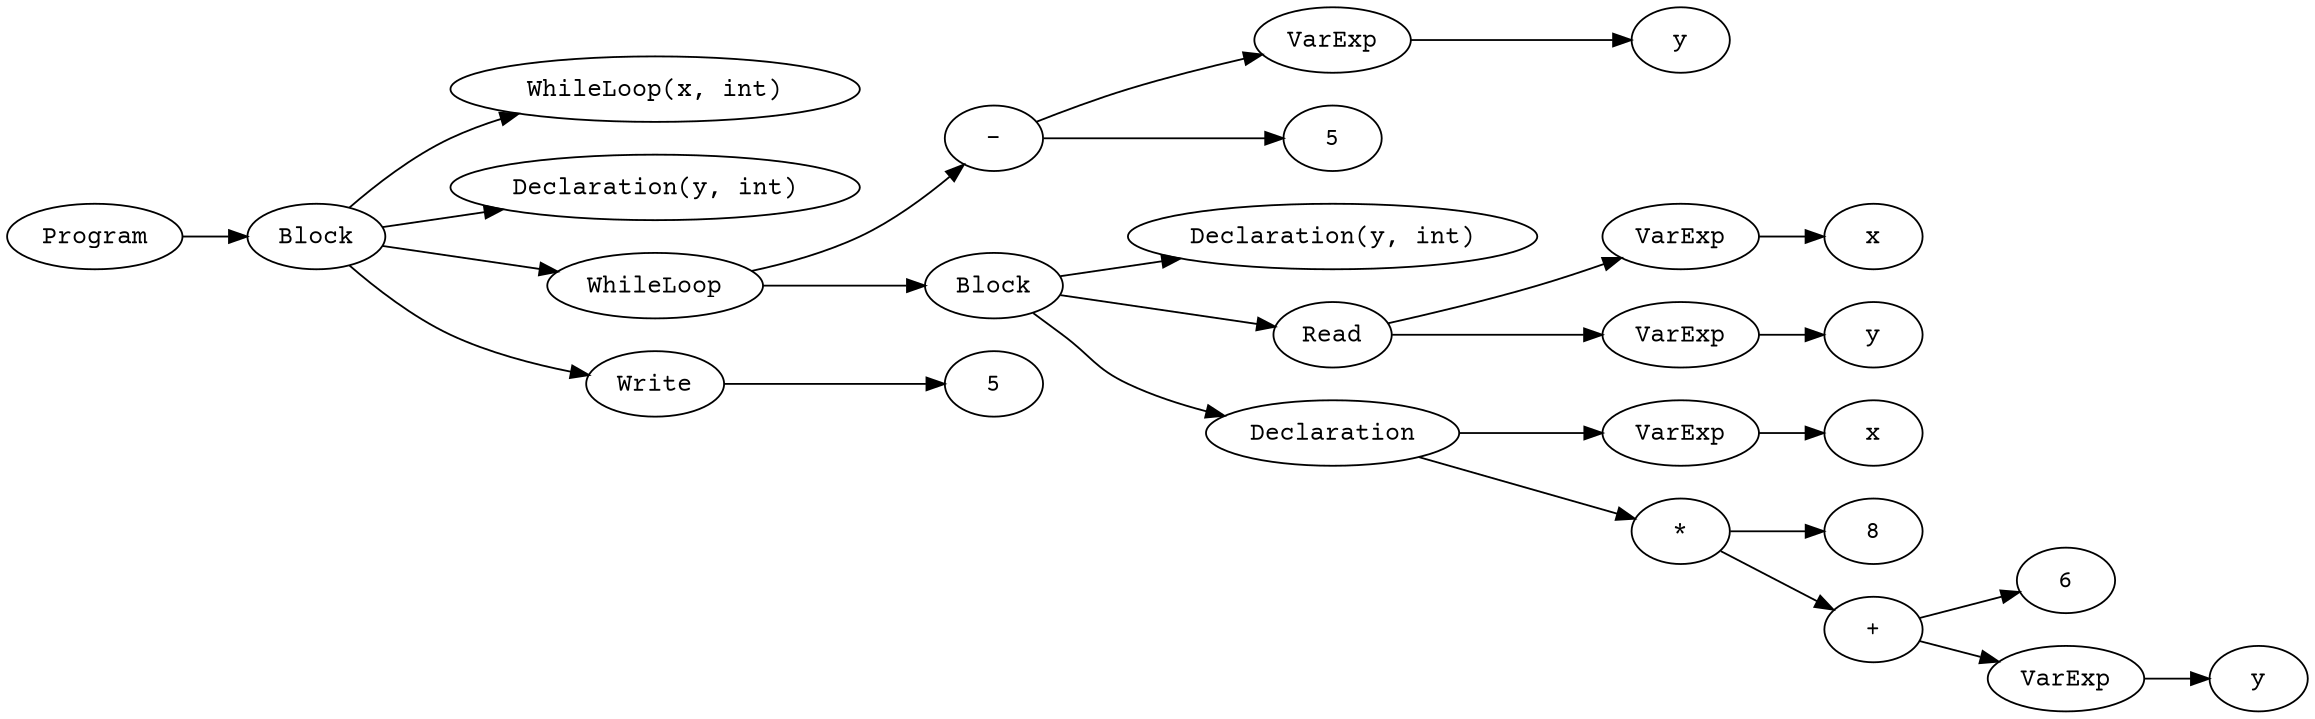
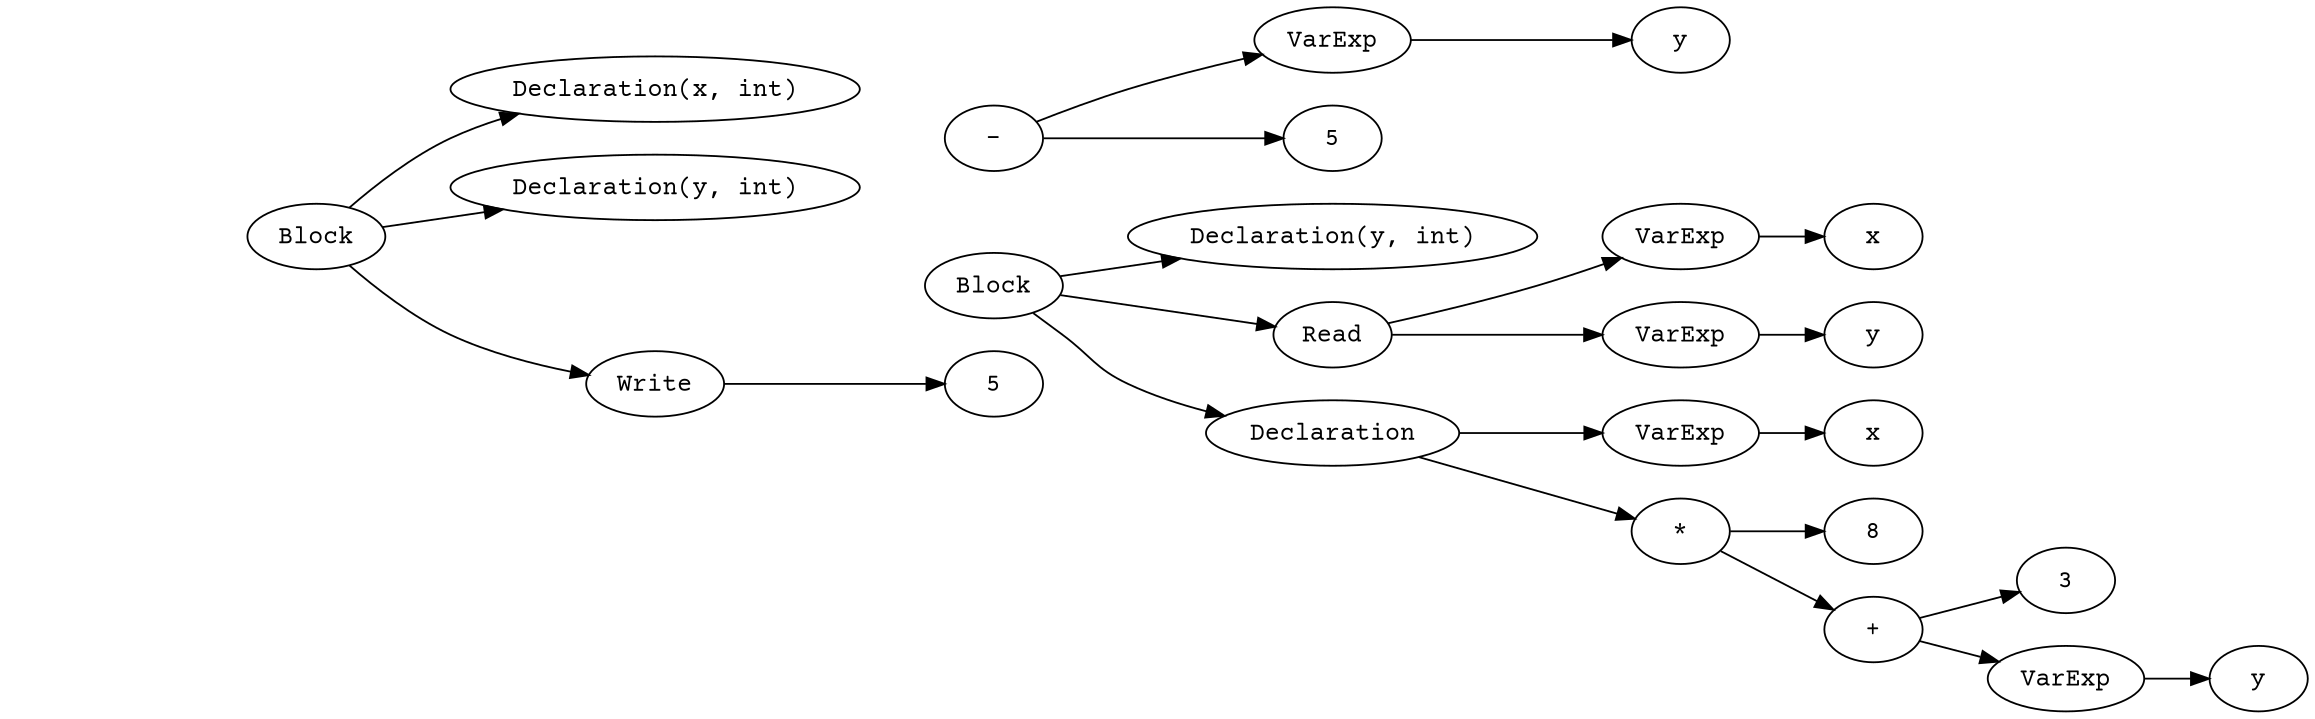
(655, 89) -> (655, 89)
(95, 237) -> none
(655, 286) -> none
(2066, 580) -> (2066, 580)
